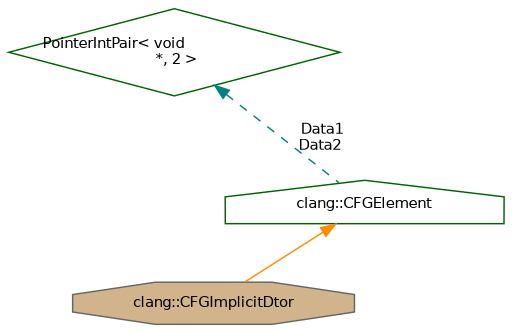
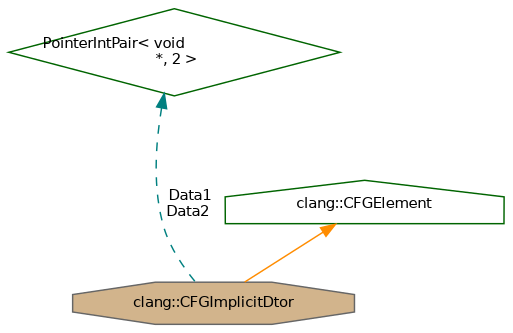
(283, 139) -> (158, 199)
